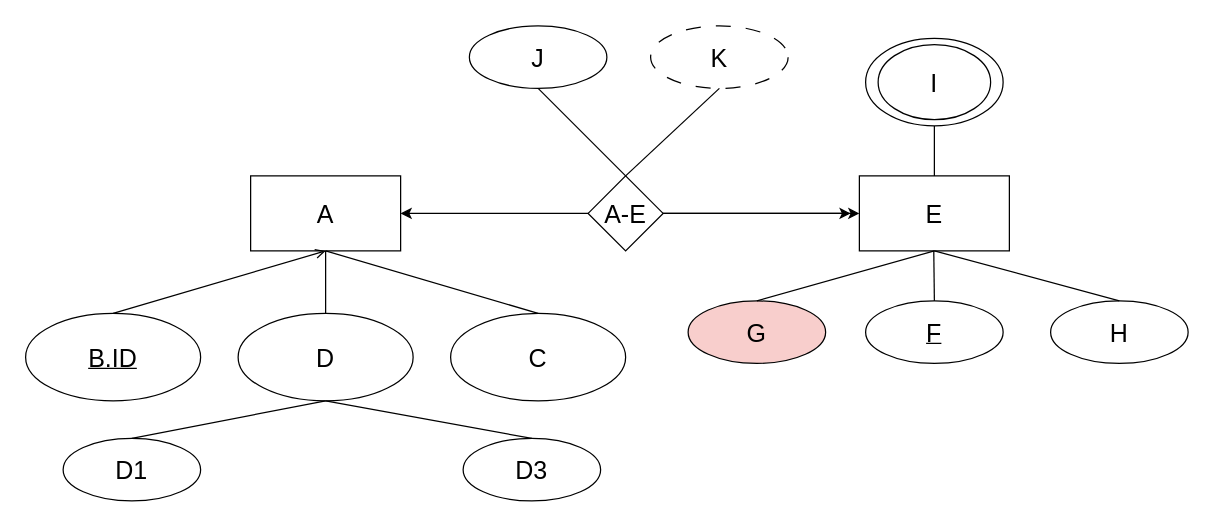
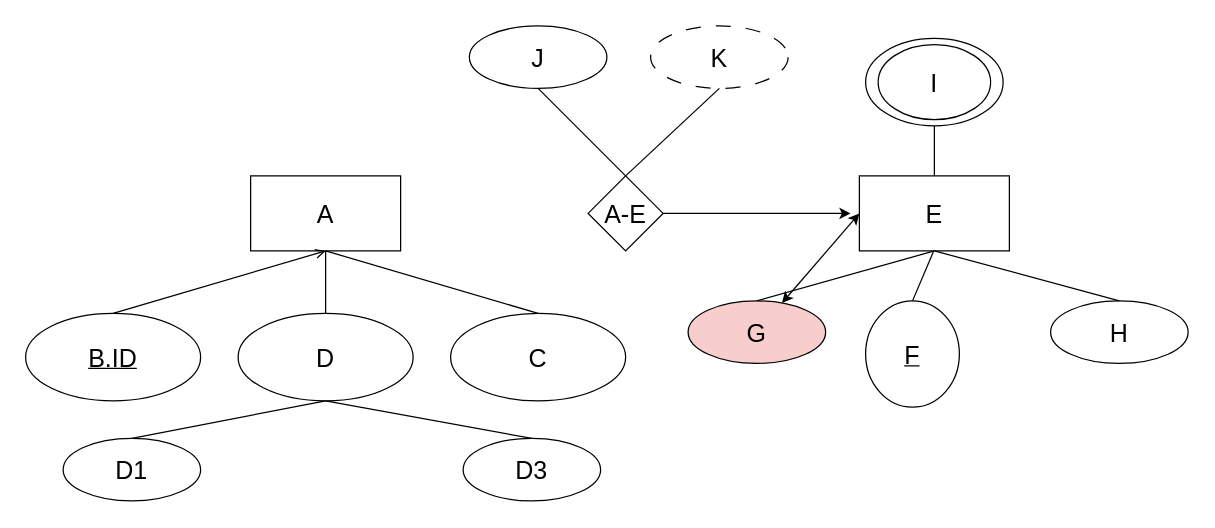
(499, 213) -> (825, 253)
(934, 332) -> (913, 354)
